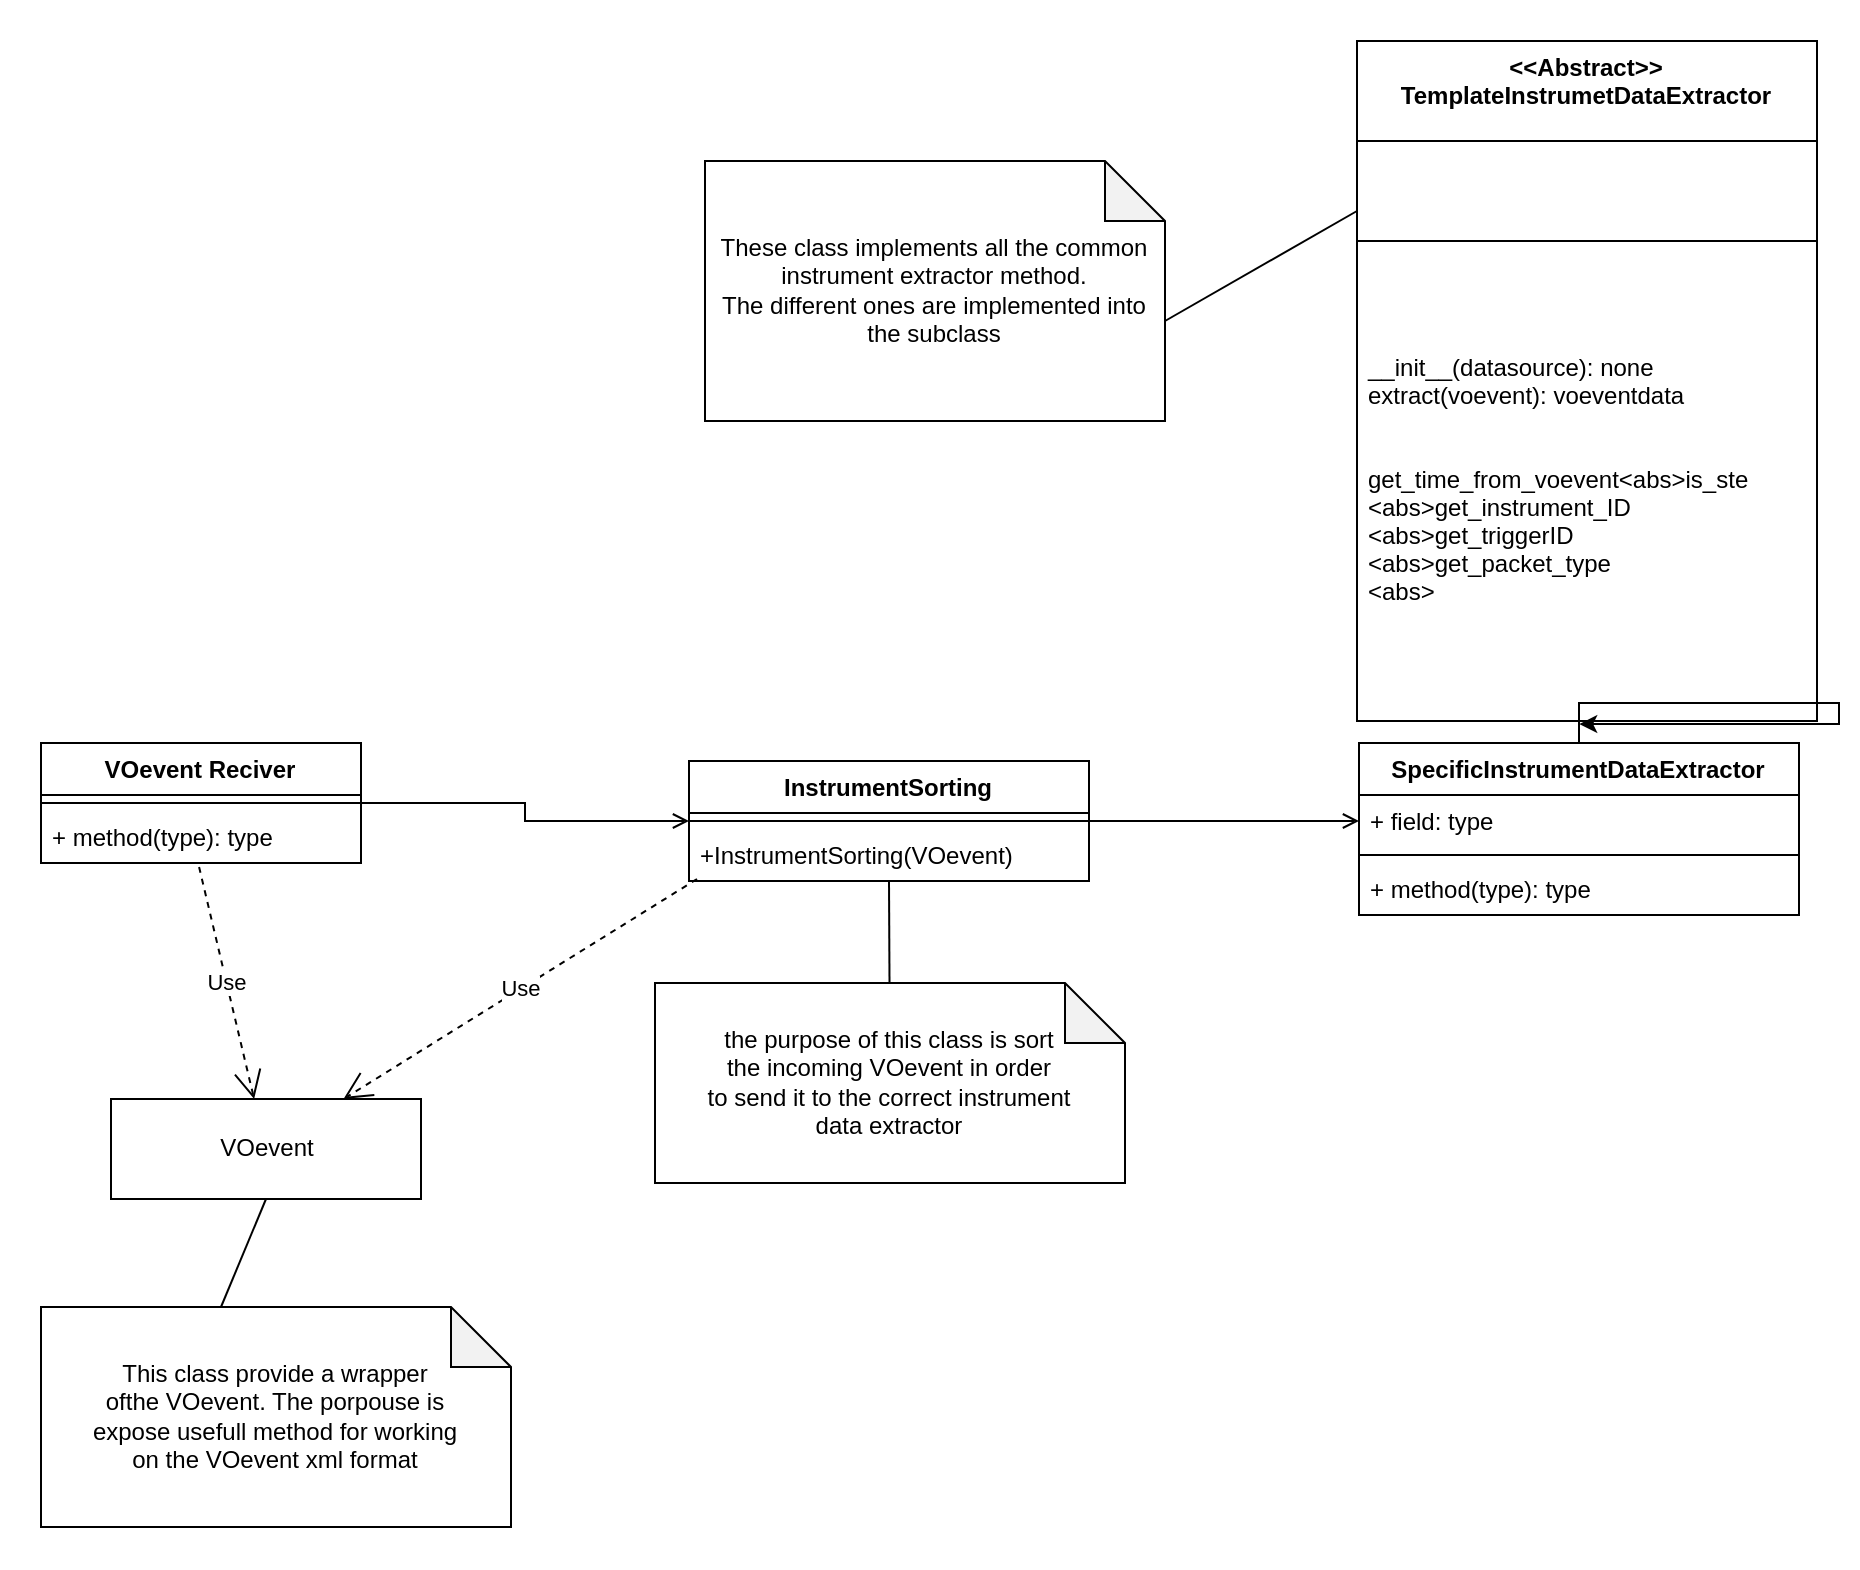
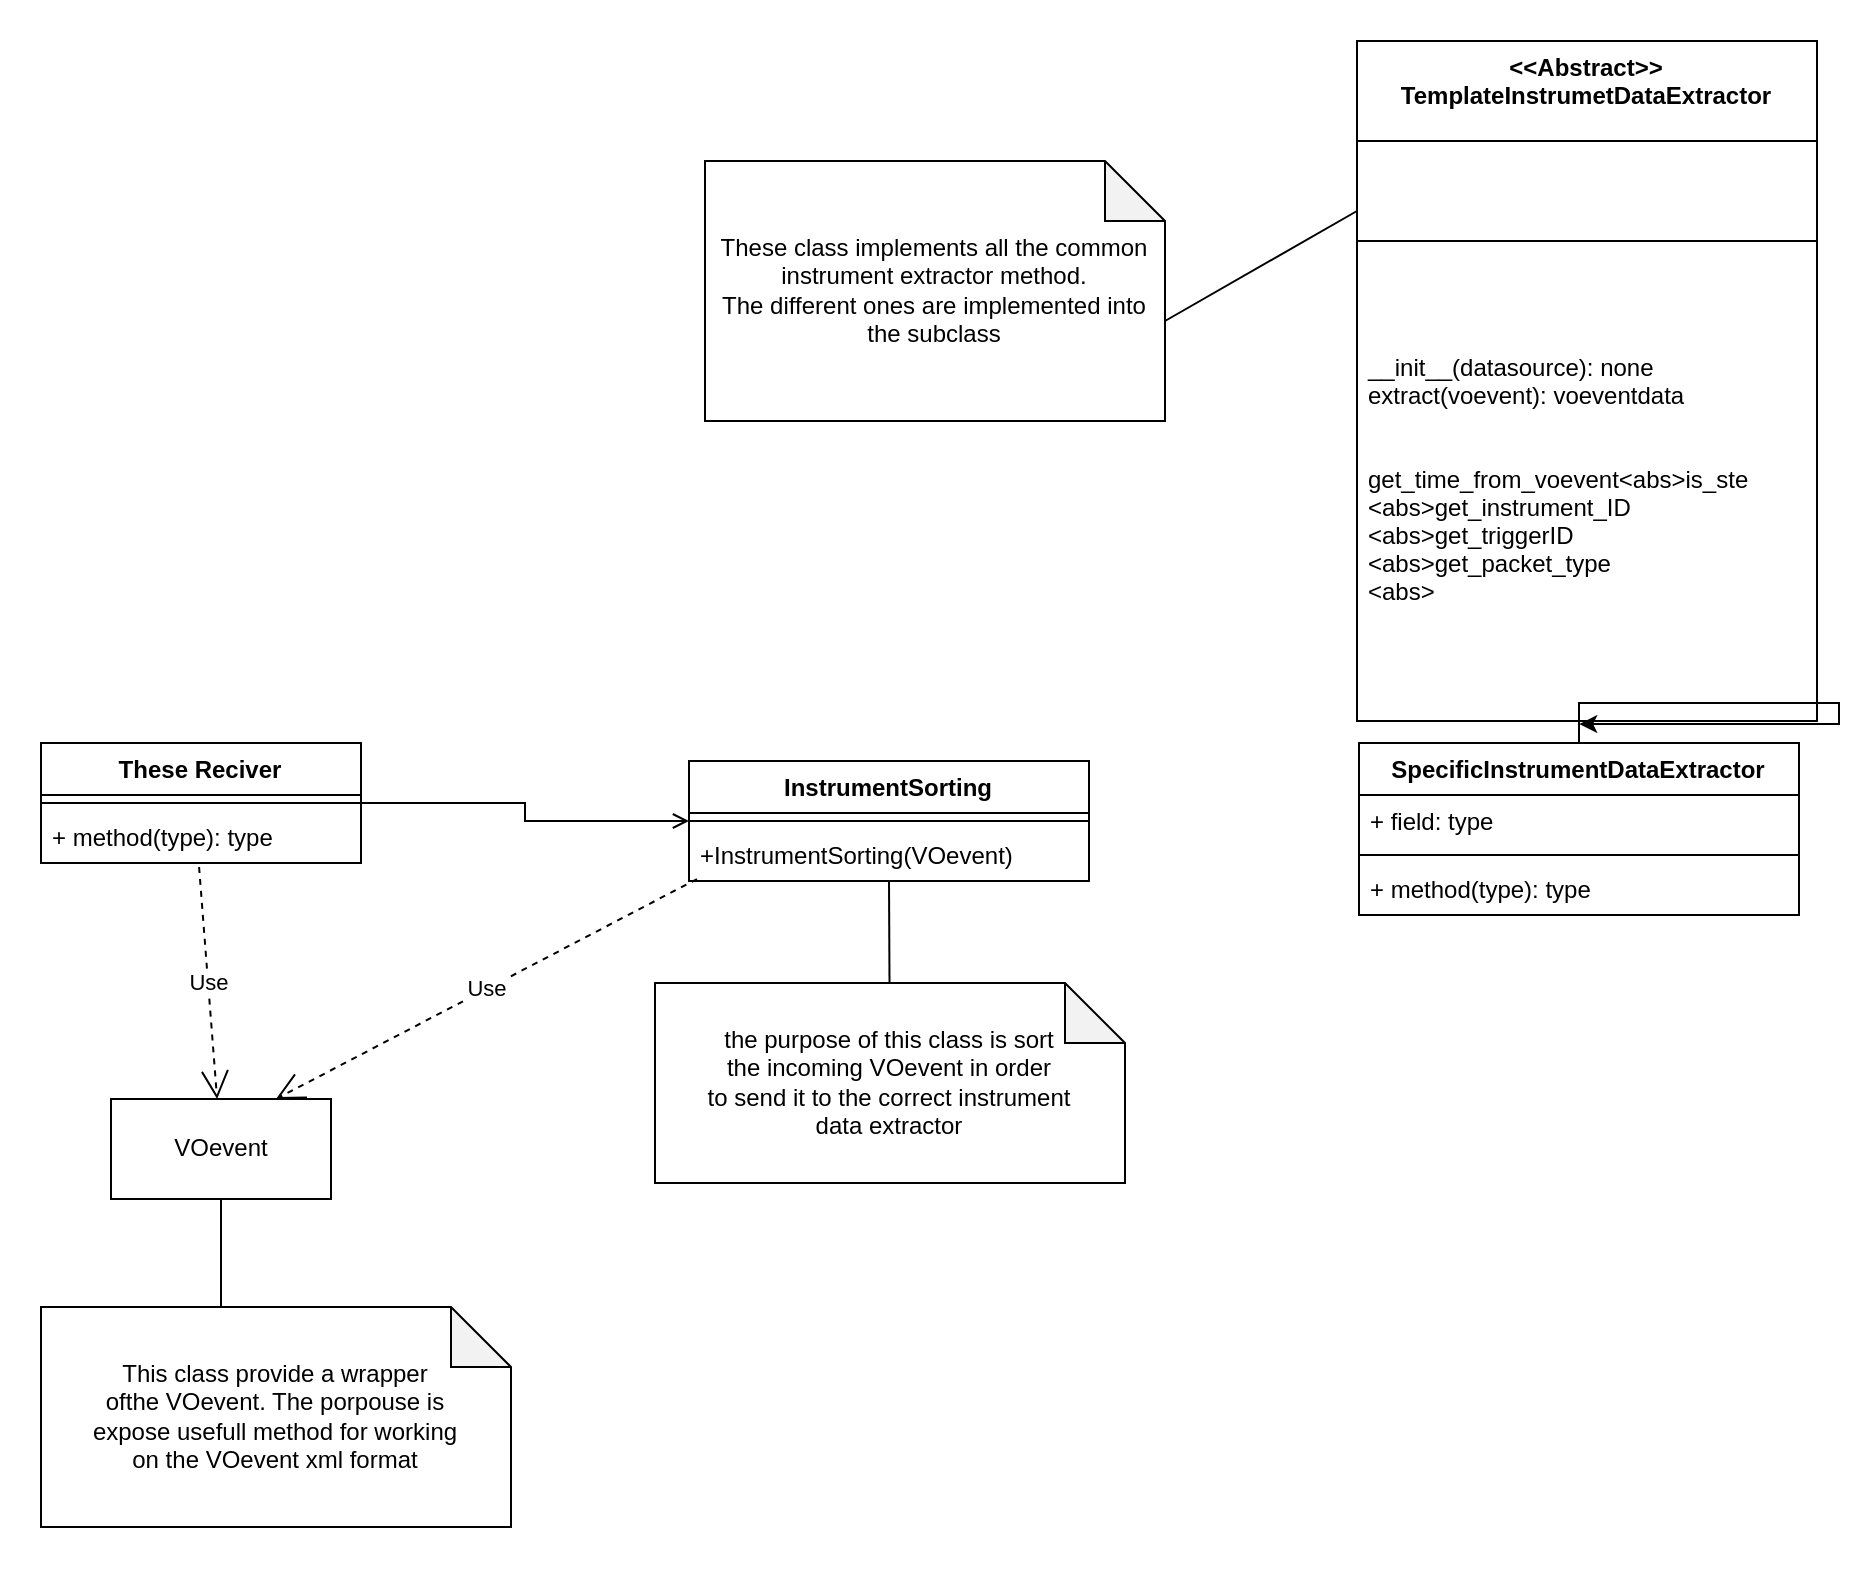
(200, 770) -> (200, 770)
(1223, 821) -> none
(266, 1149) -> (221, 1149)
